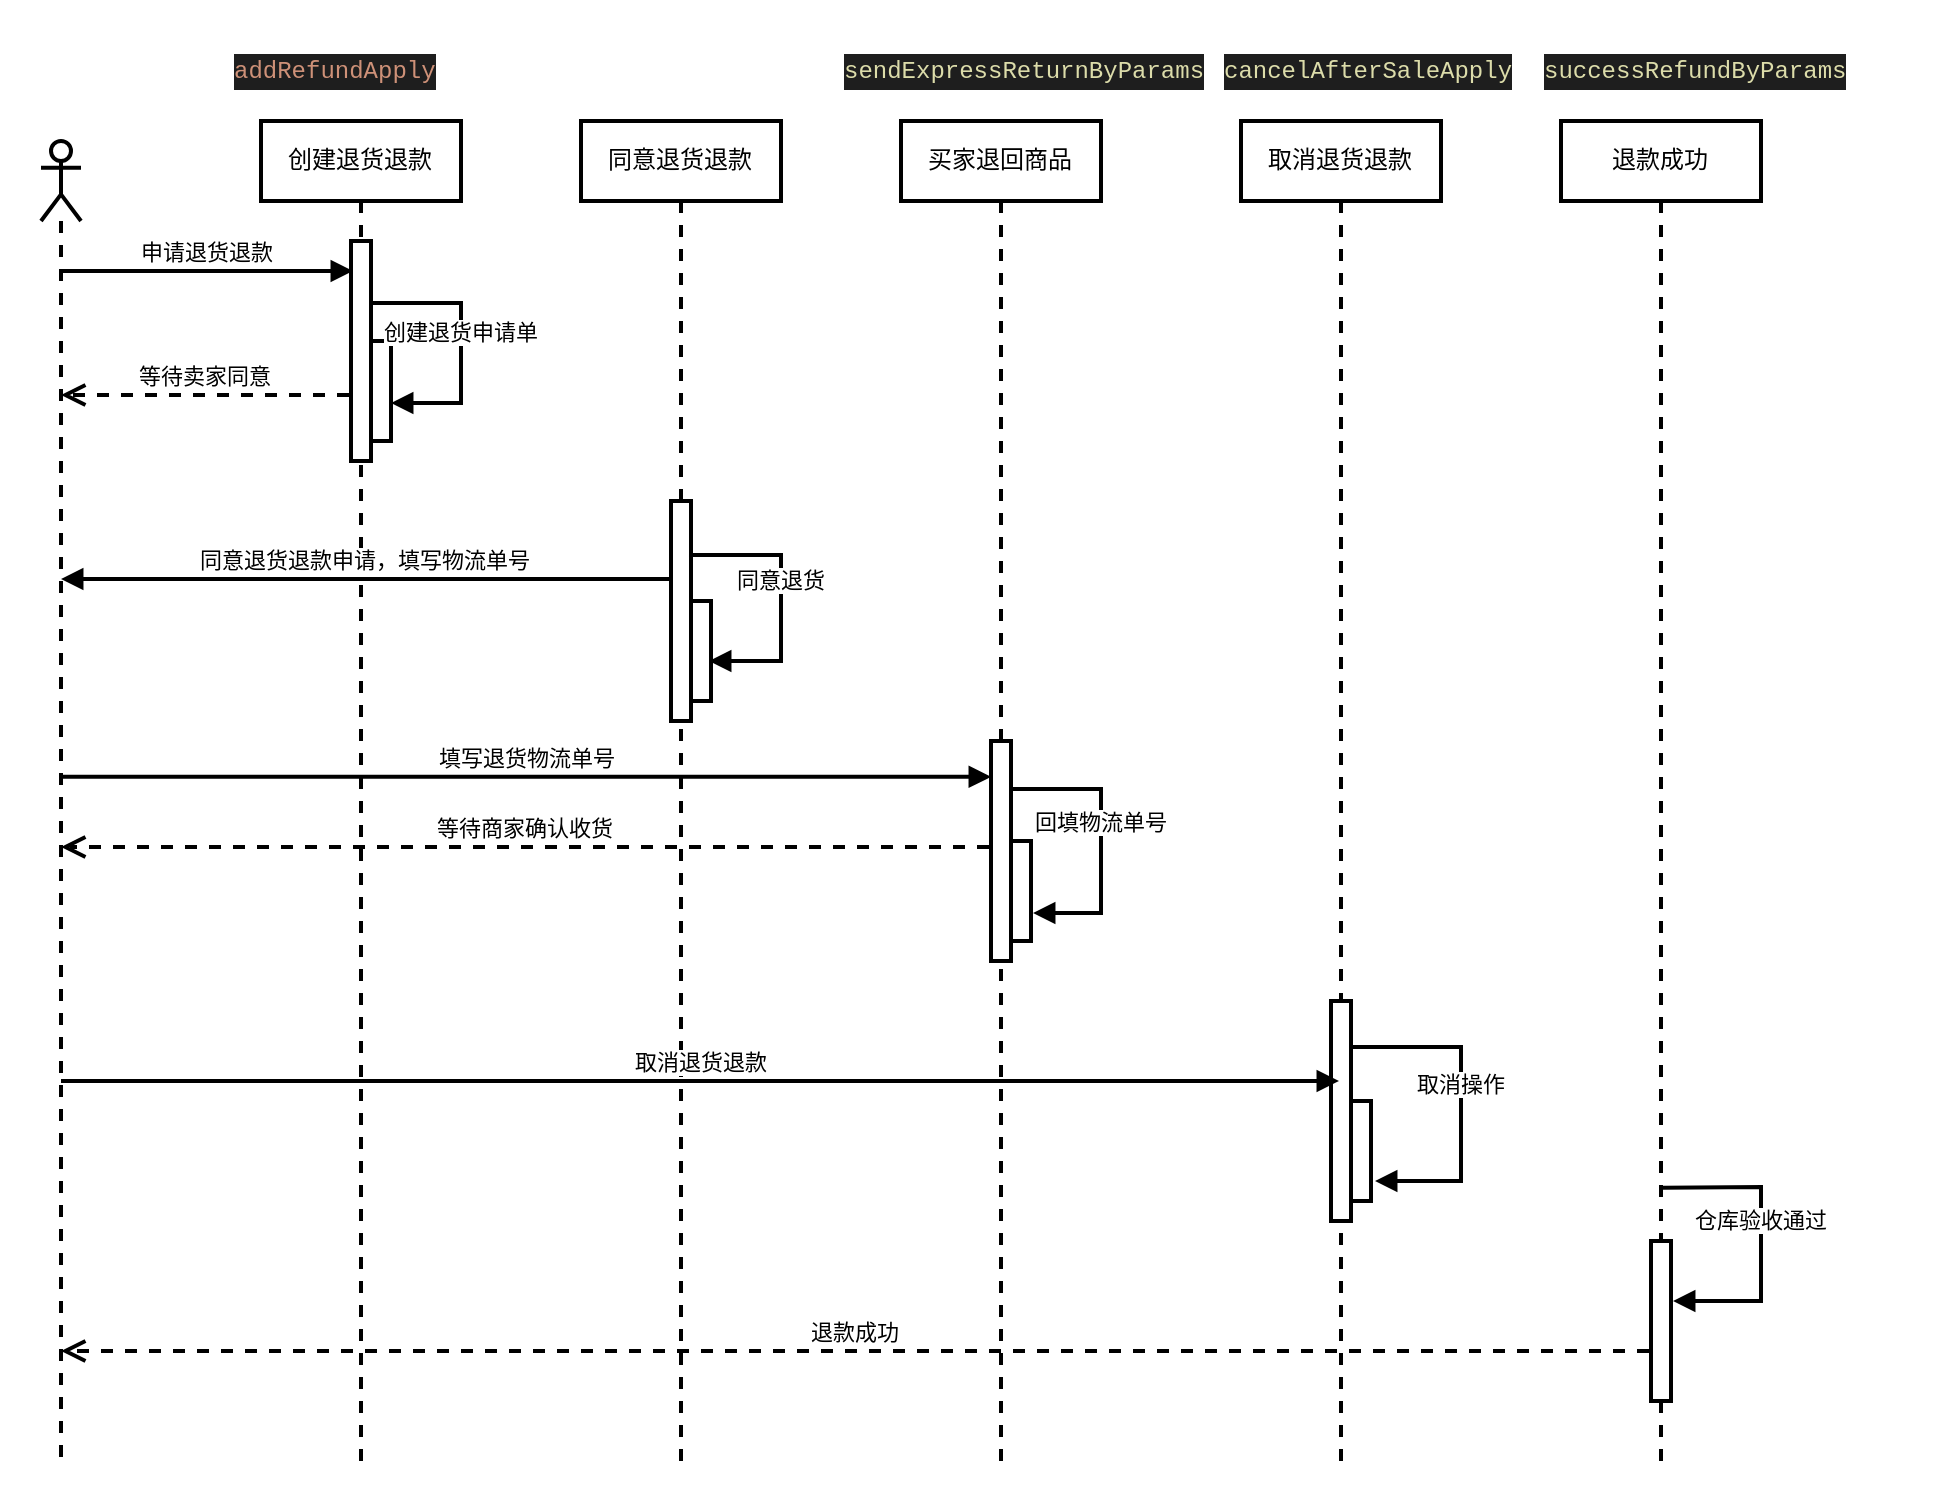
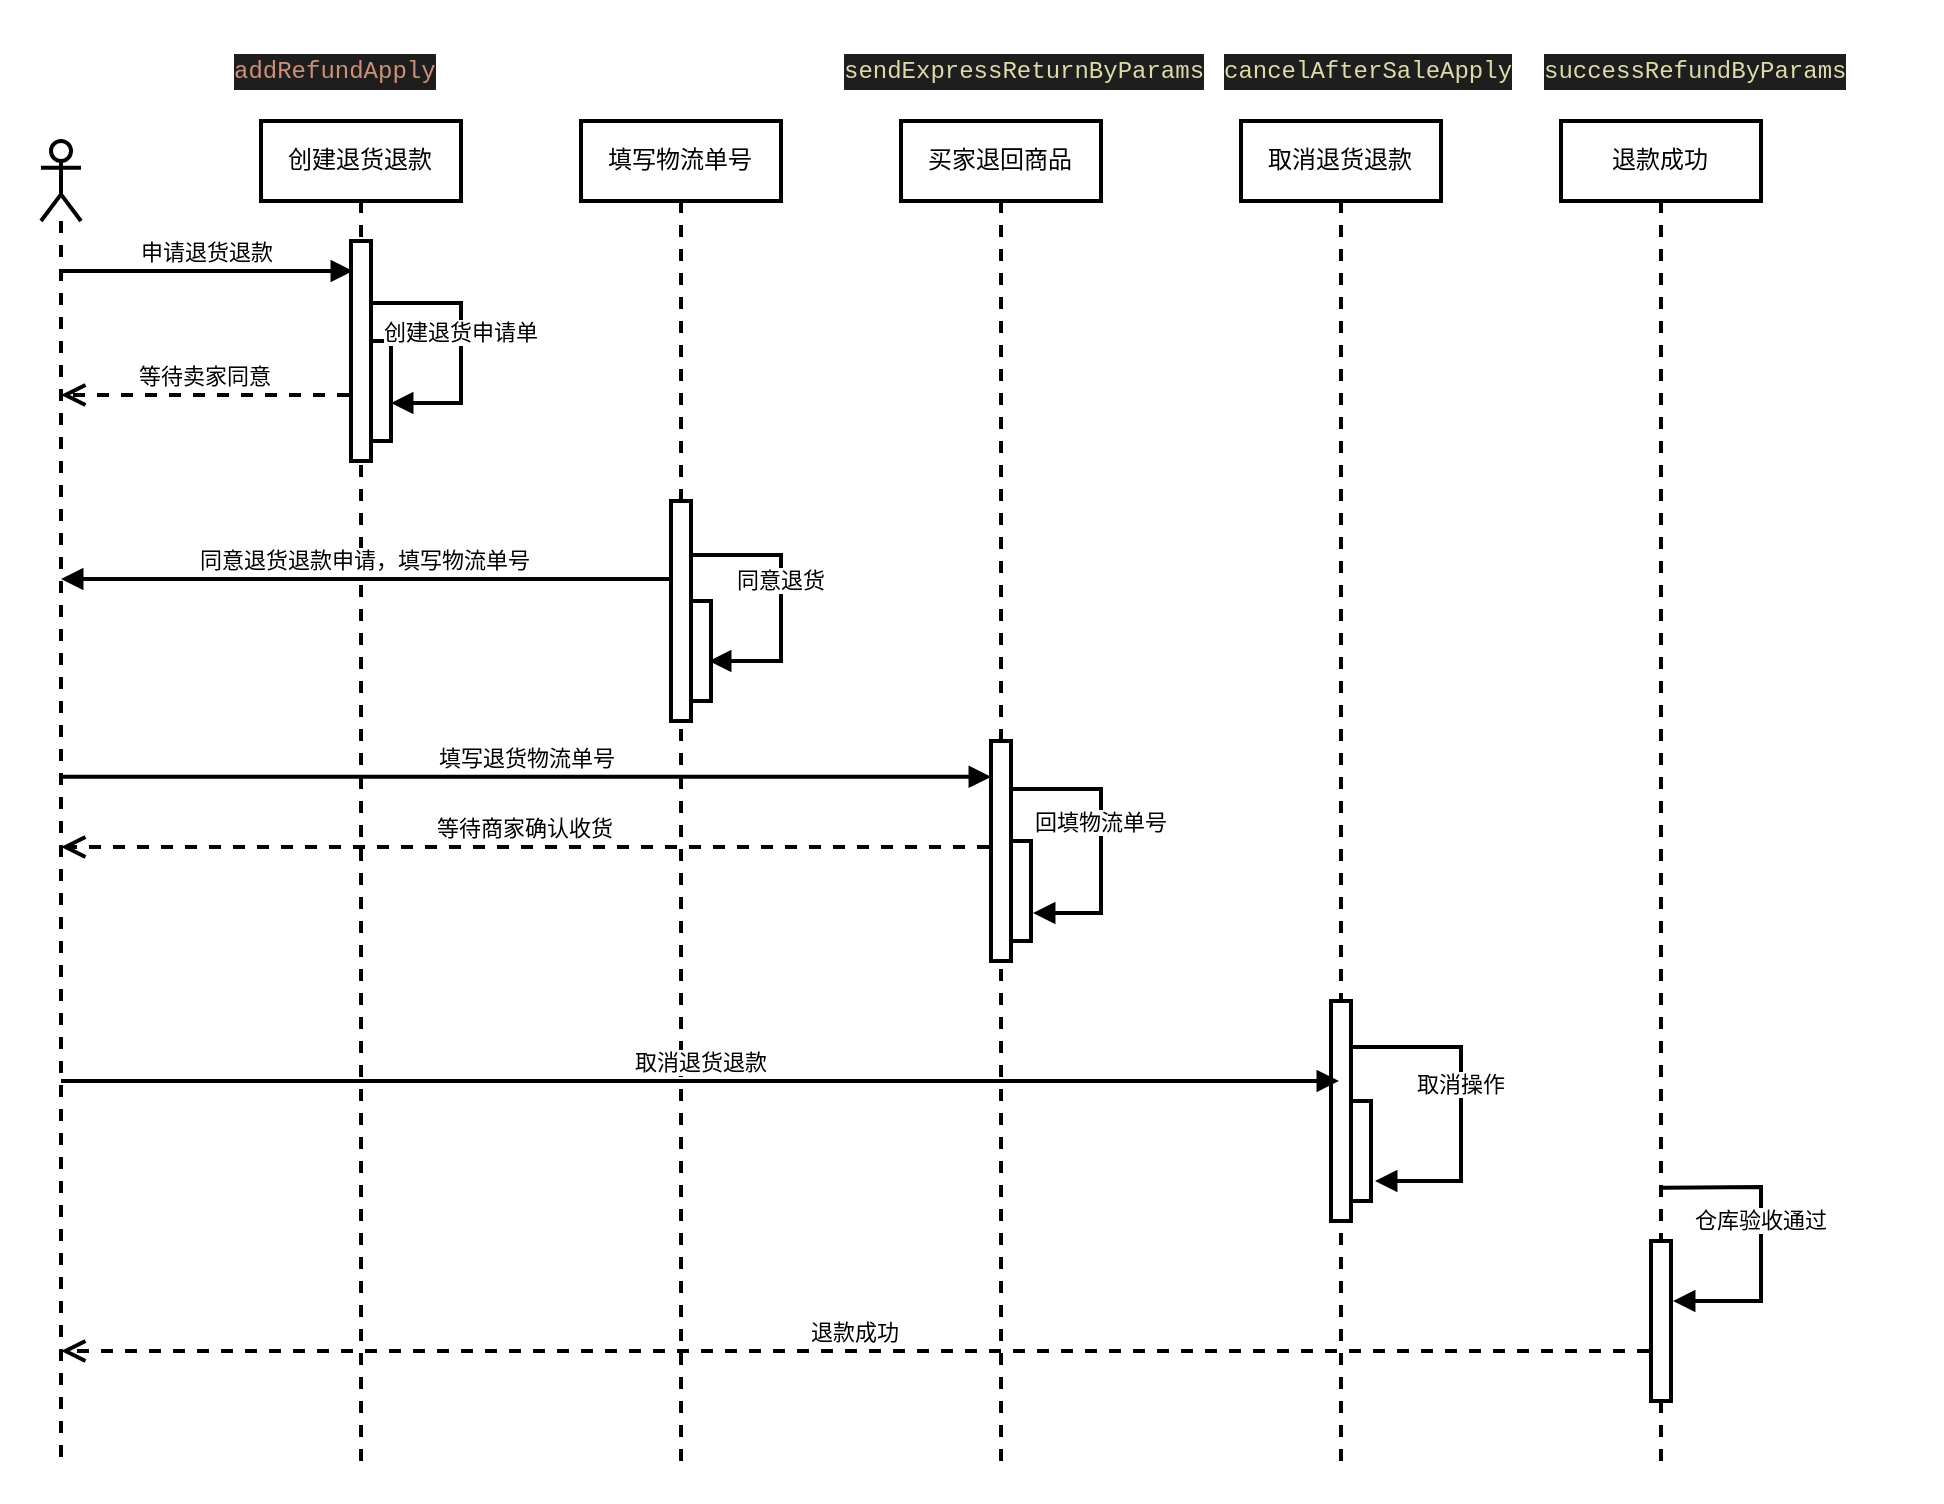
(681, 161) -> (681, 161)
